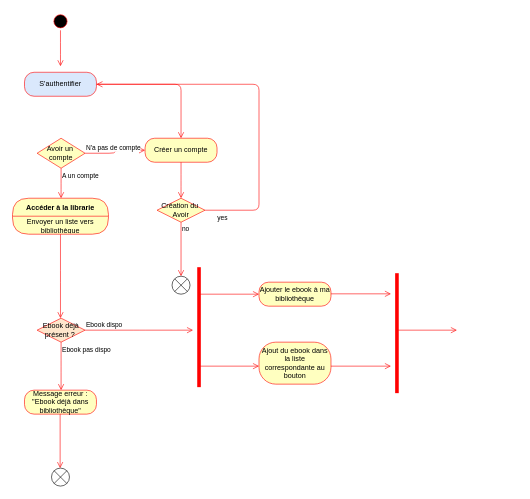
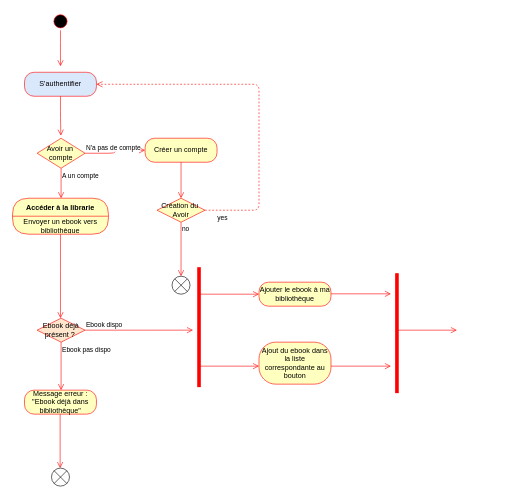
(181, 133) -> (60, 115)
(259, 135) -> (259, 135)
(60, 225) -> (60, 225)
